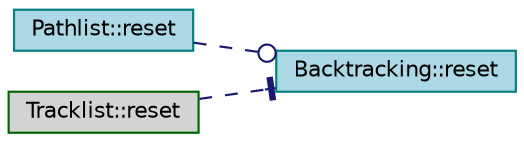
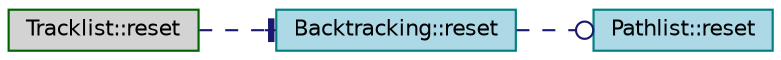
(226, 47) -> (546, 30)
